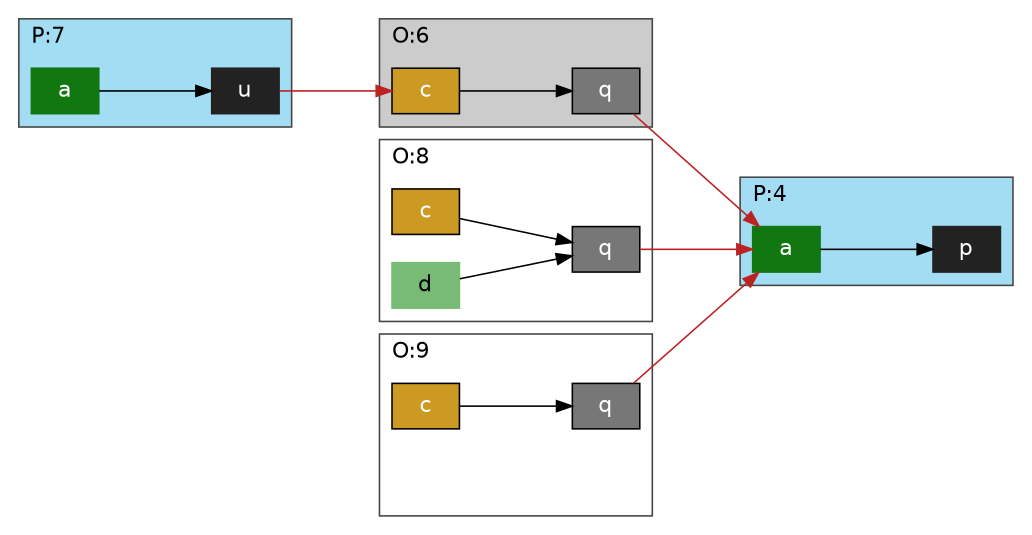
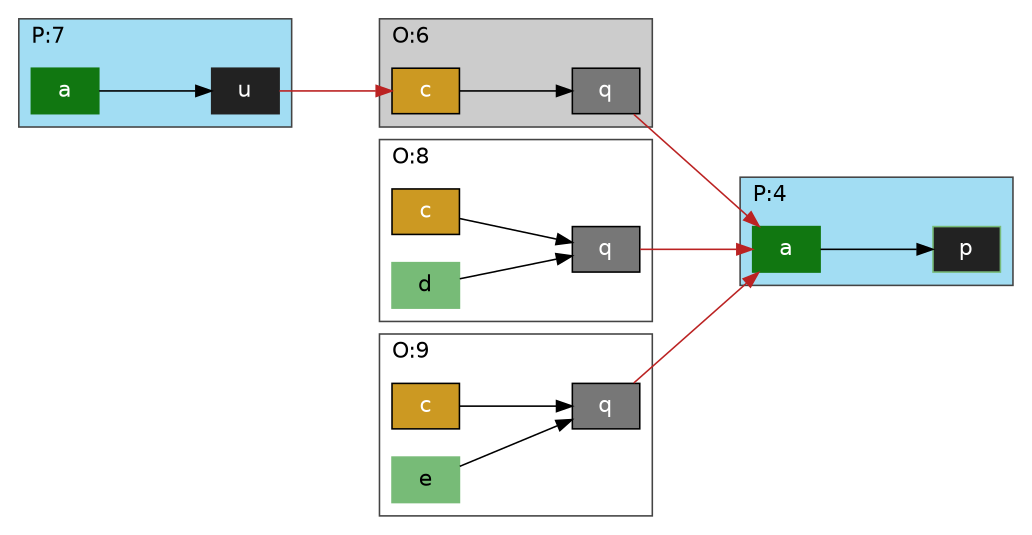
(967, 249) -> (967, 249)
none -> (426, 480)
